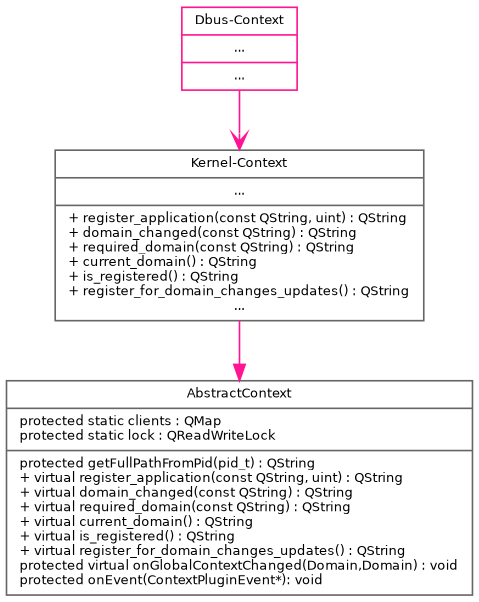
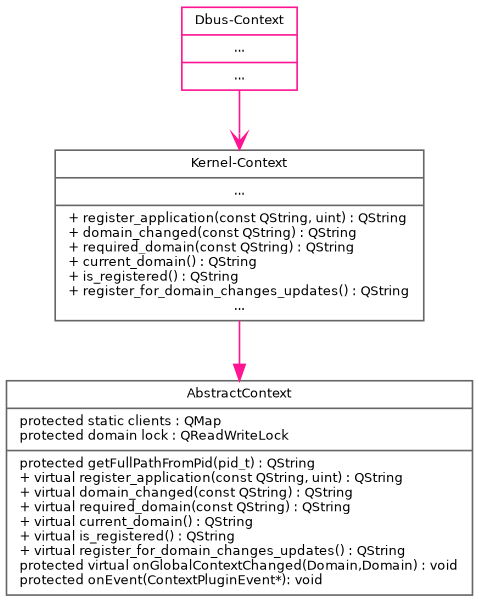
(148, 436) -> (154, 436)
